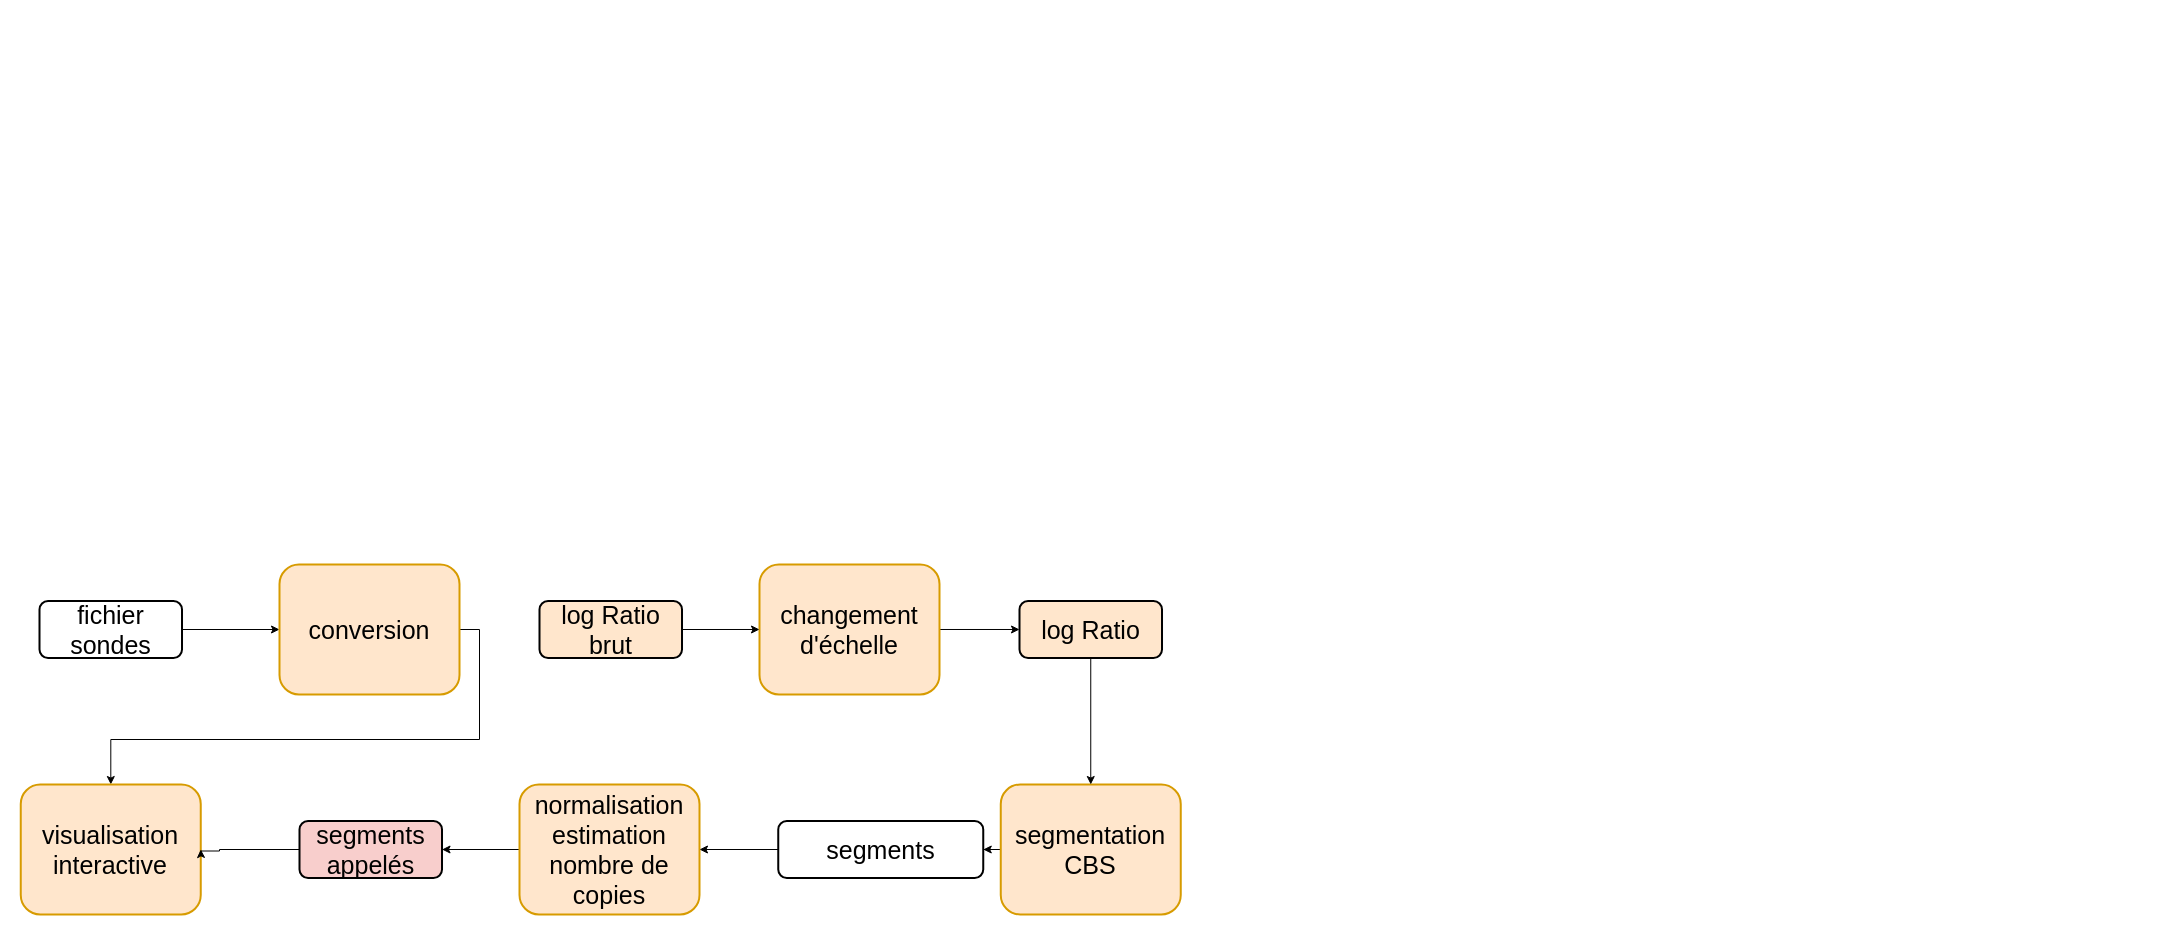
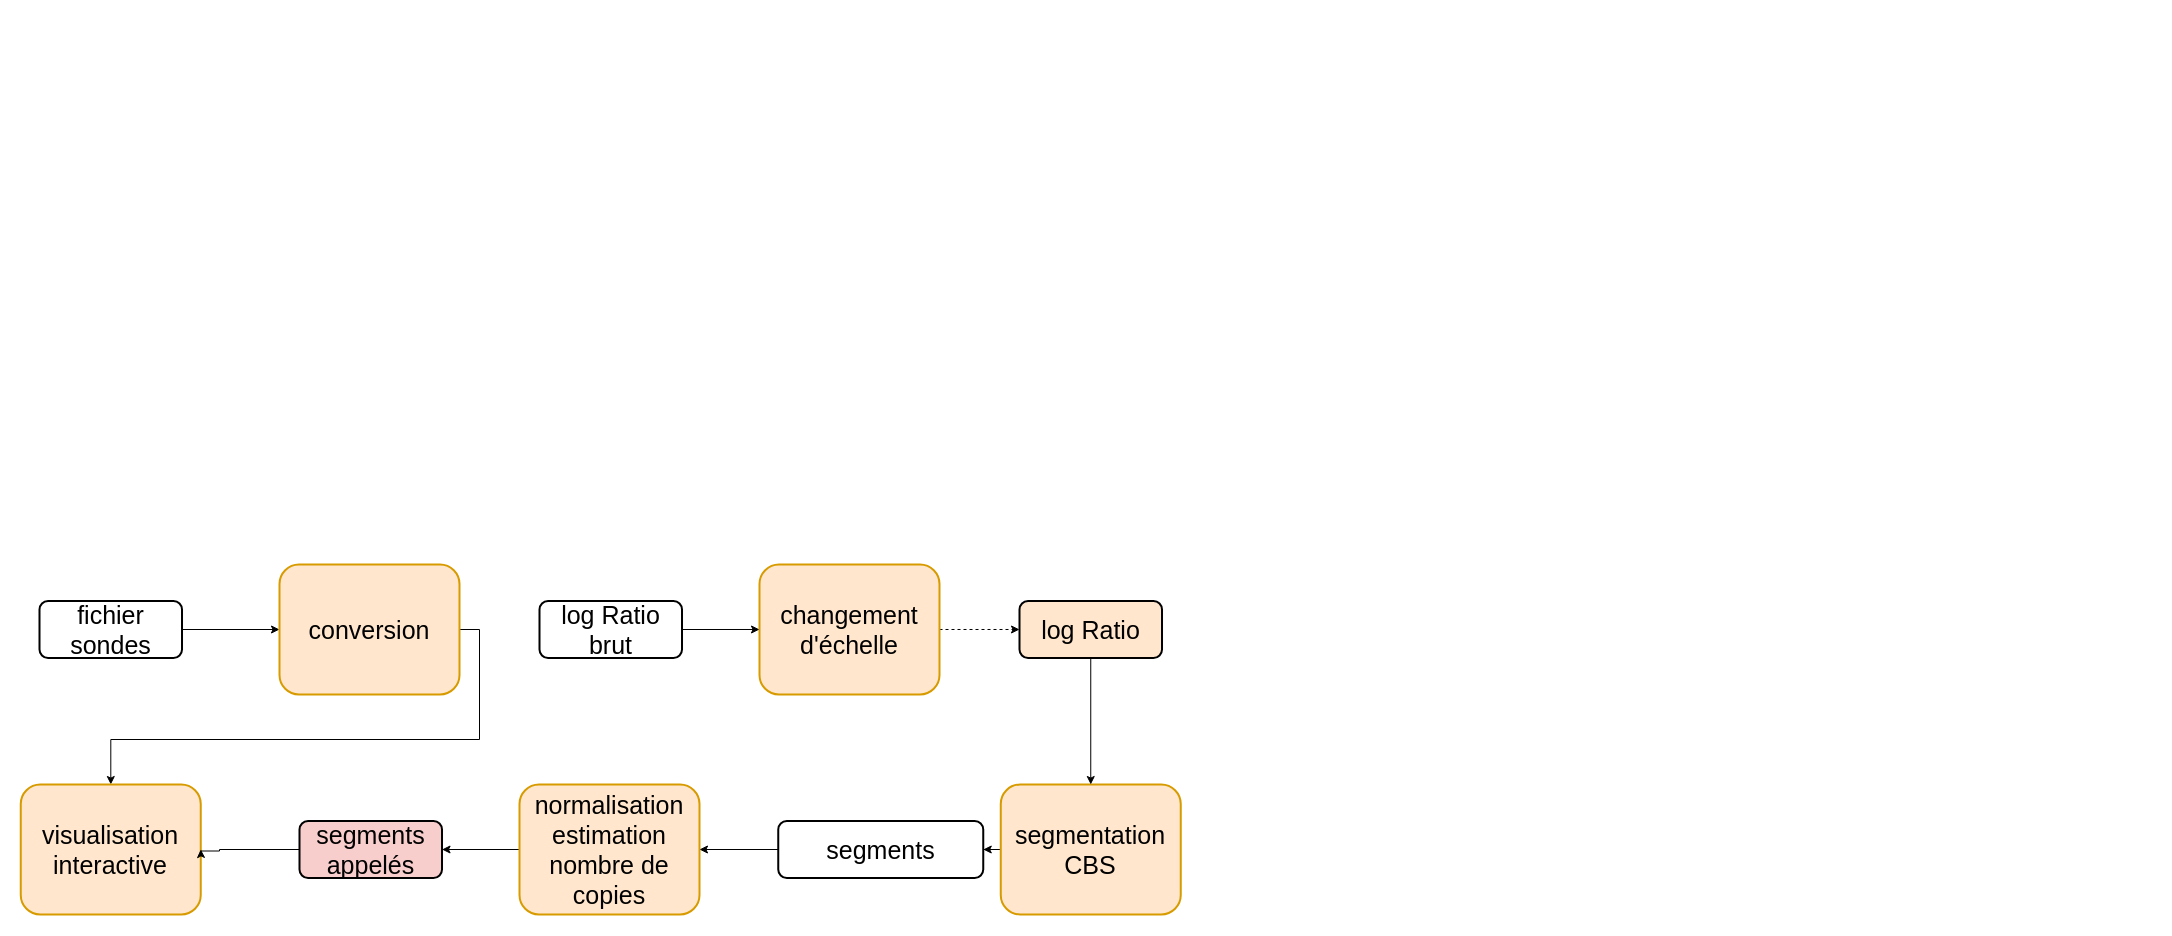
(976, 629) -> (976, 629)
(611, 630) -> (611, 630)
